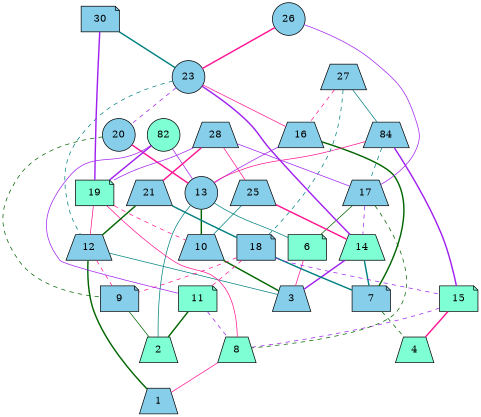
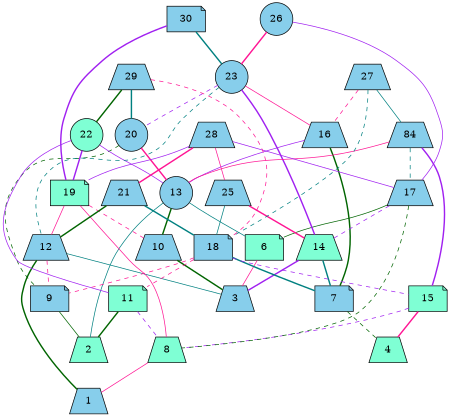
none -> (131, 77)
(164, 135) -> (87, 135)
(227, 220) -> (221, 217)
